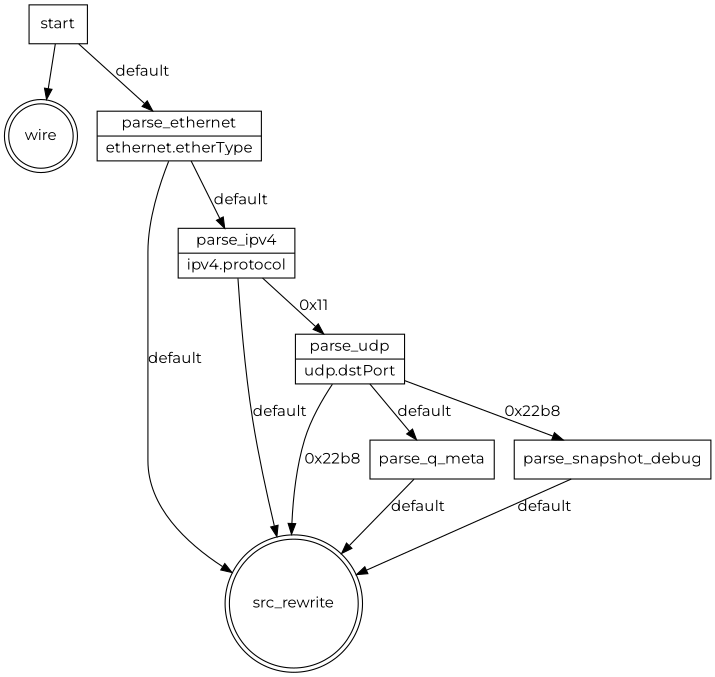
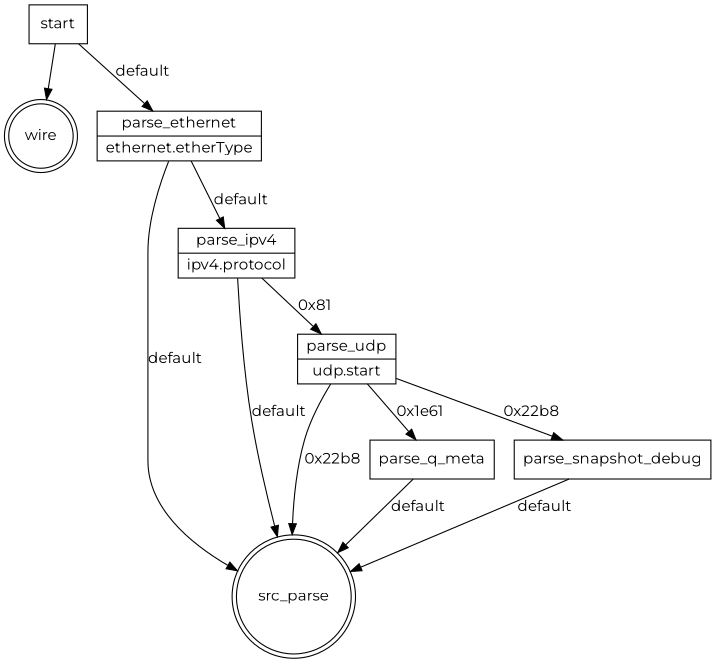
(314, 306) -> (315, 306)
(350, 371) -> (347, 371)
(425, 412) -> (420, 412)
(294, 604) -> (294, 597)
